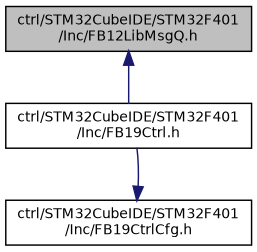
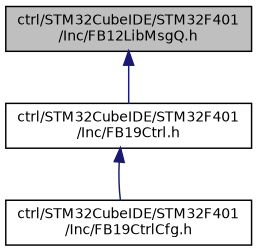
(138, 167) -> (119, 181)
